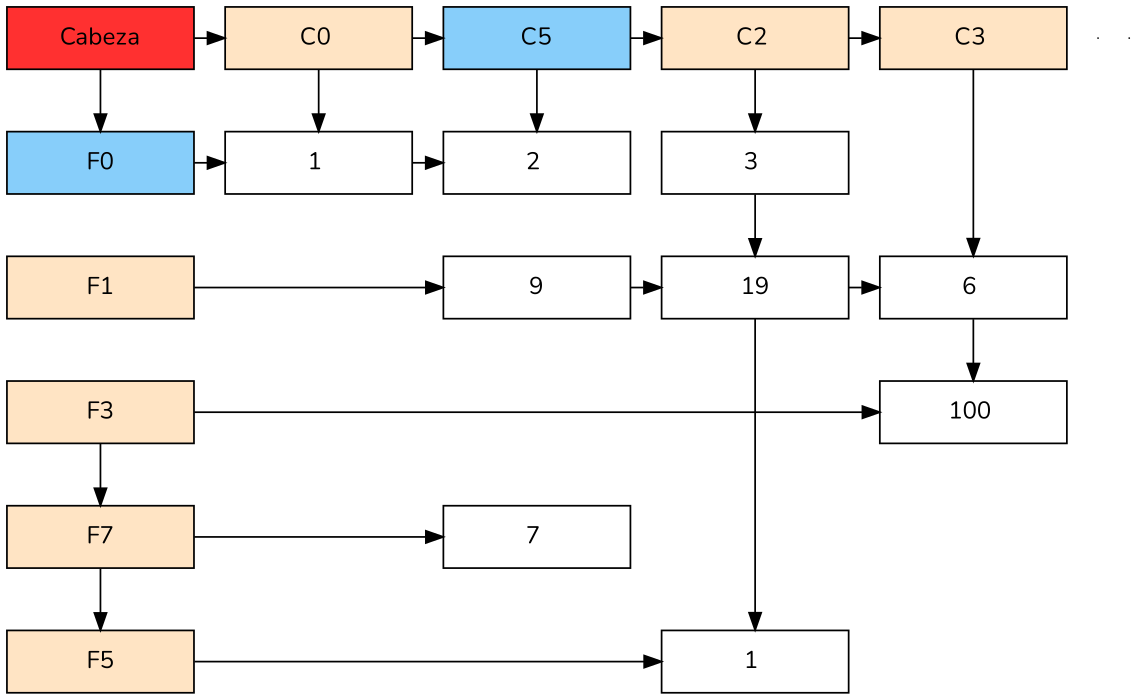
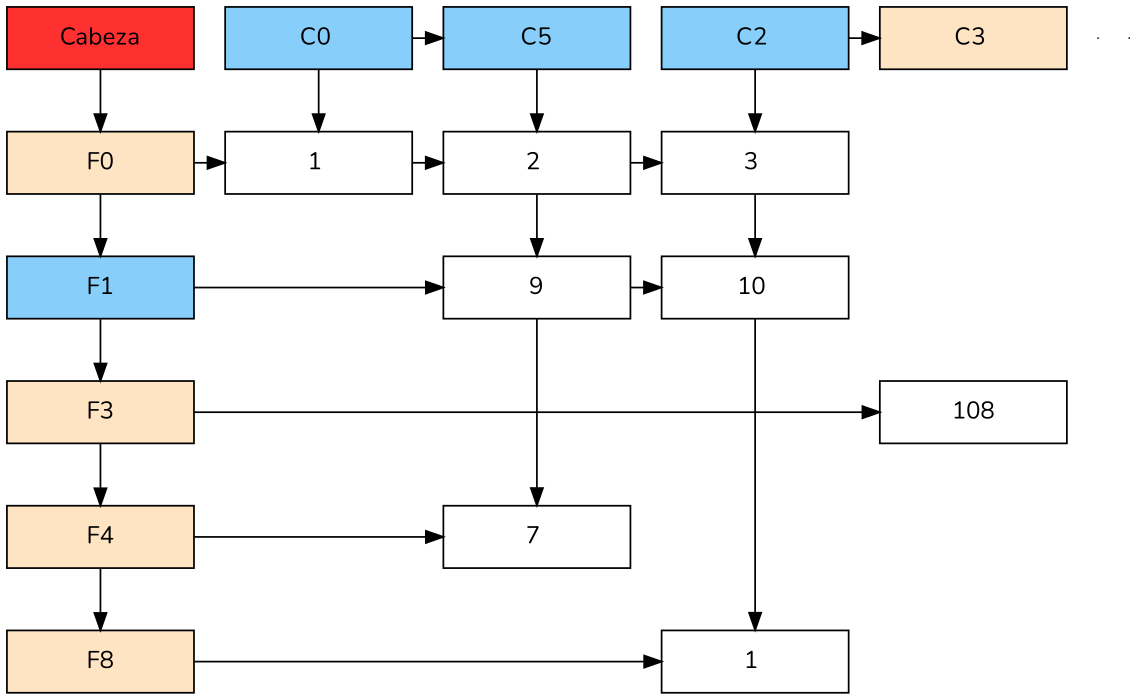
(201, 38) -> none
(319, 38) -> (319, 38)
(637, 38) -> none
(755, 38) -> (755, 38)
(100, 163) -> (100, 163)
none -> (637, 163)
none -> (100, 217)
none -> (537, 217)
(100, 288) -> (100, 288)
(755, 288) -> (755, 288)
(973, 288) -> none
none -> (100, 341)
none -> (537, 399)
(973, 412) -> (973, 412)
(100, 537) -> (100, 537)
(100, 662) -> (100, 662)
